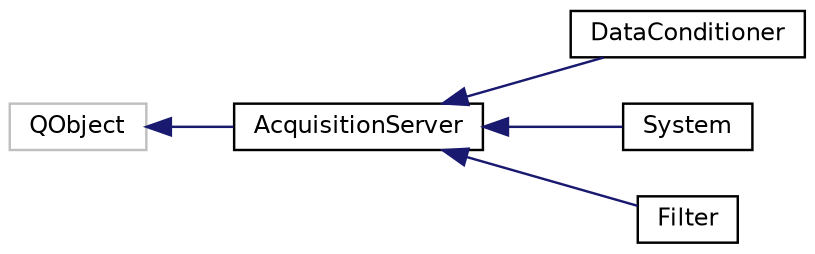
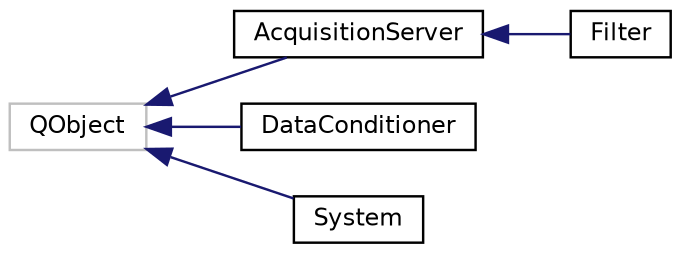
(535, 77) -> (206, 127)
(565, 127) -> (232, 178)
